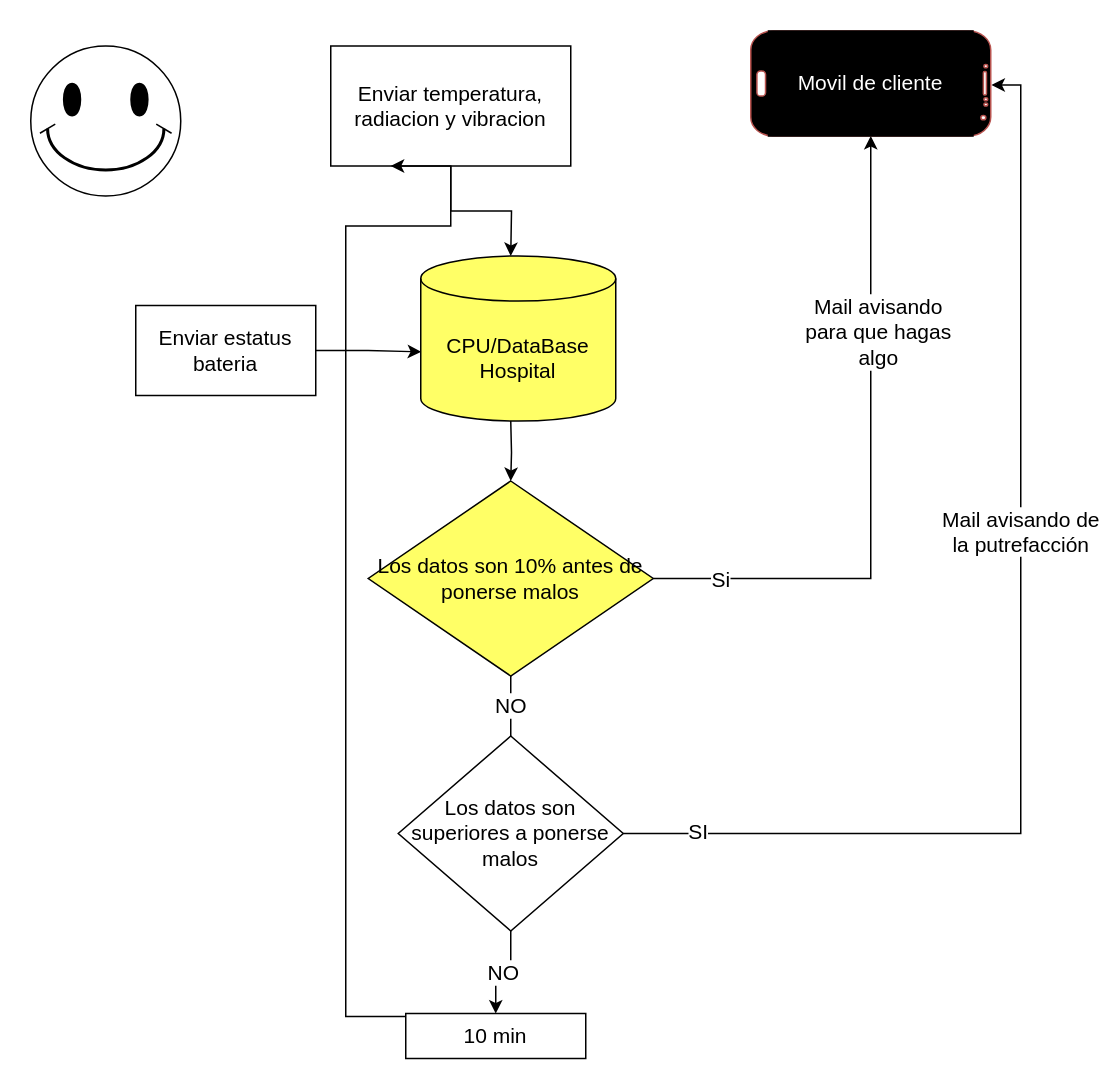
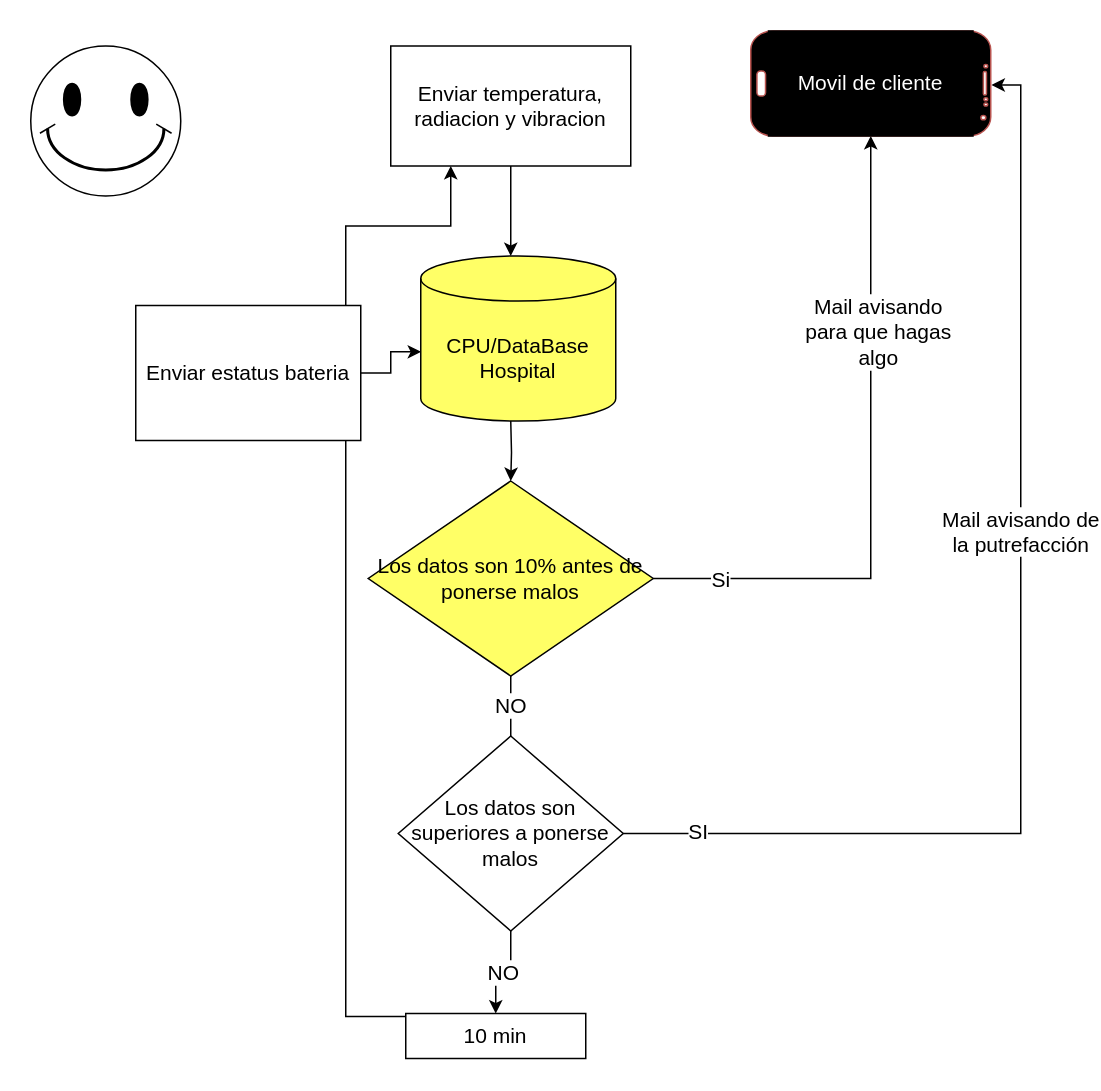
(451, 106) -> (511, 106)
(226, 350) -> (248, 373)
